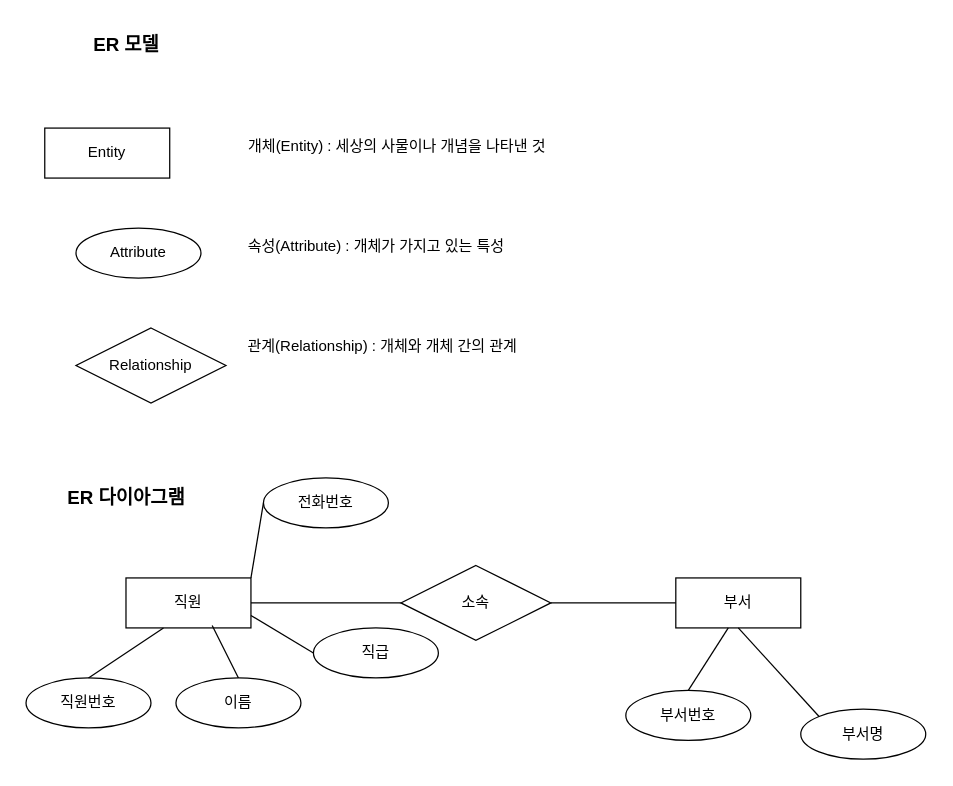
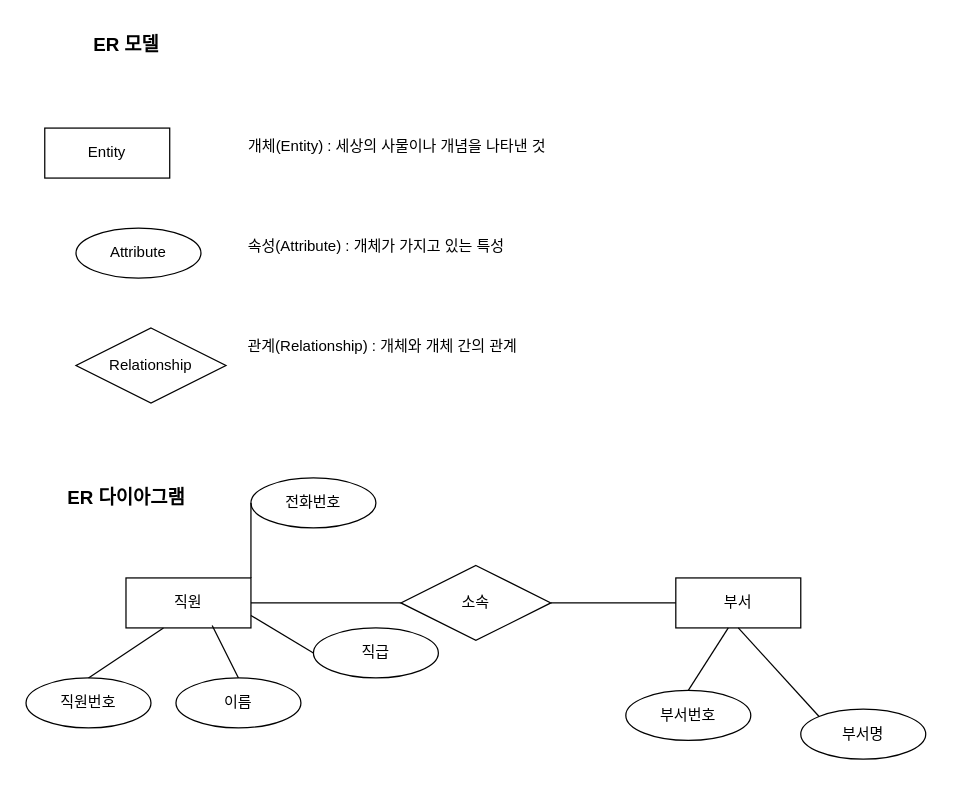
(326, 503) -> (313, 503)
